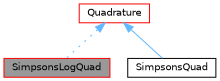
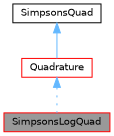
(147, 44) -> (57, 46)
